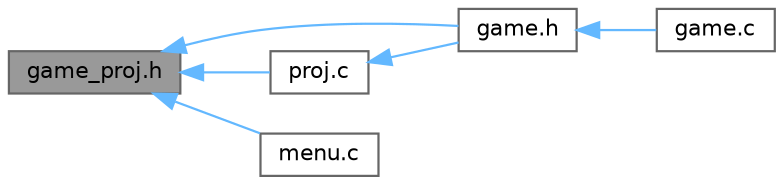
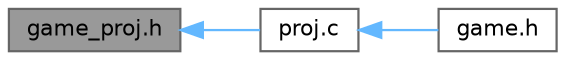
(321, 25) -> none
(716, 30) -> none
(319, 155) -> none
